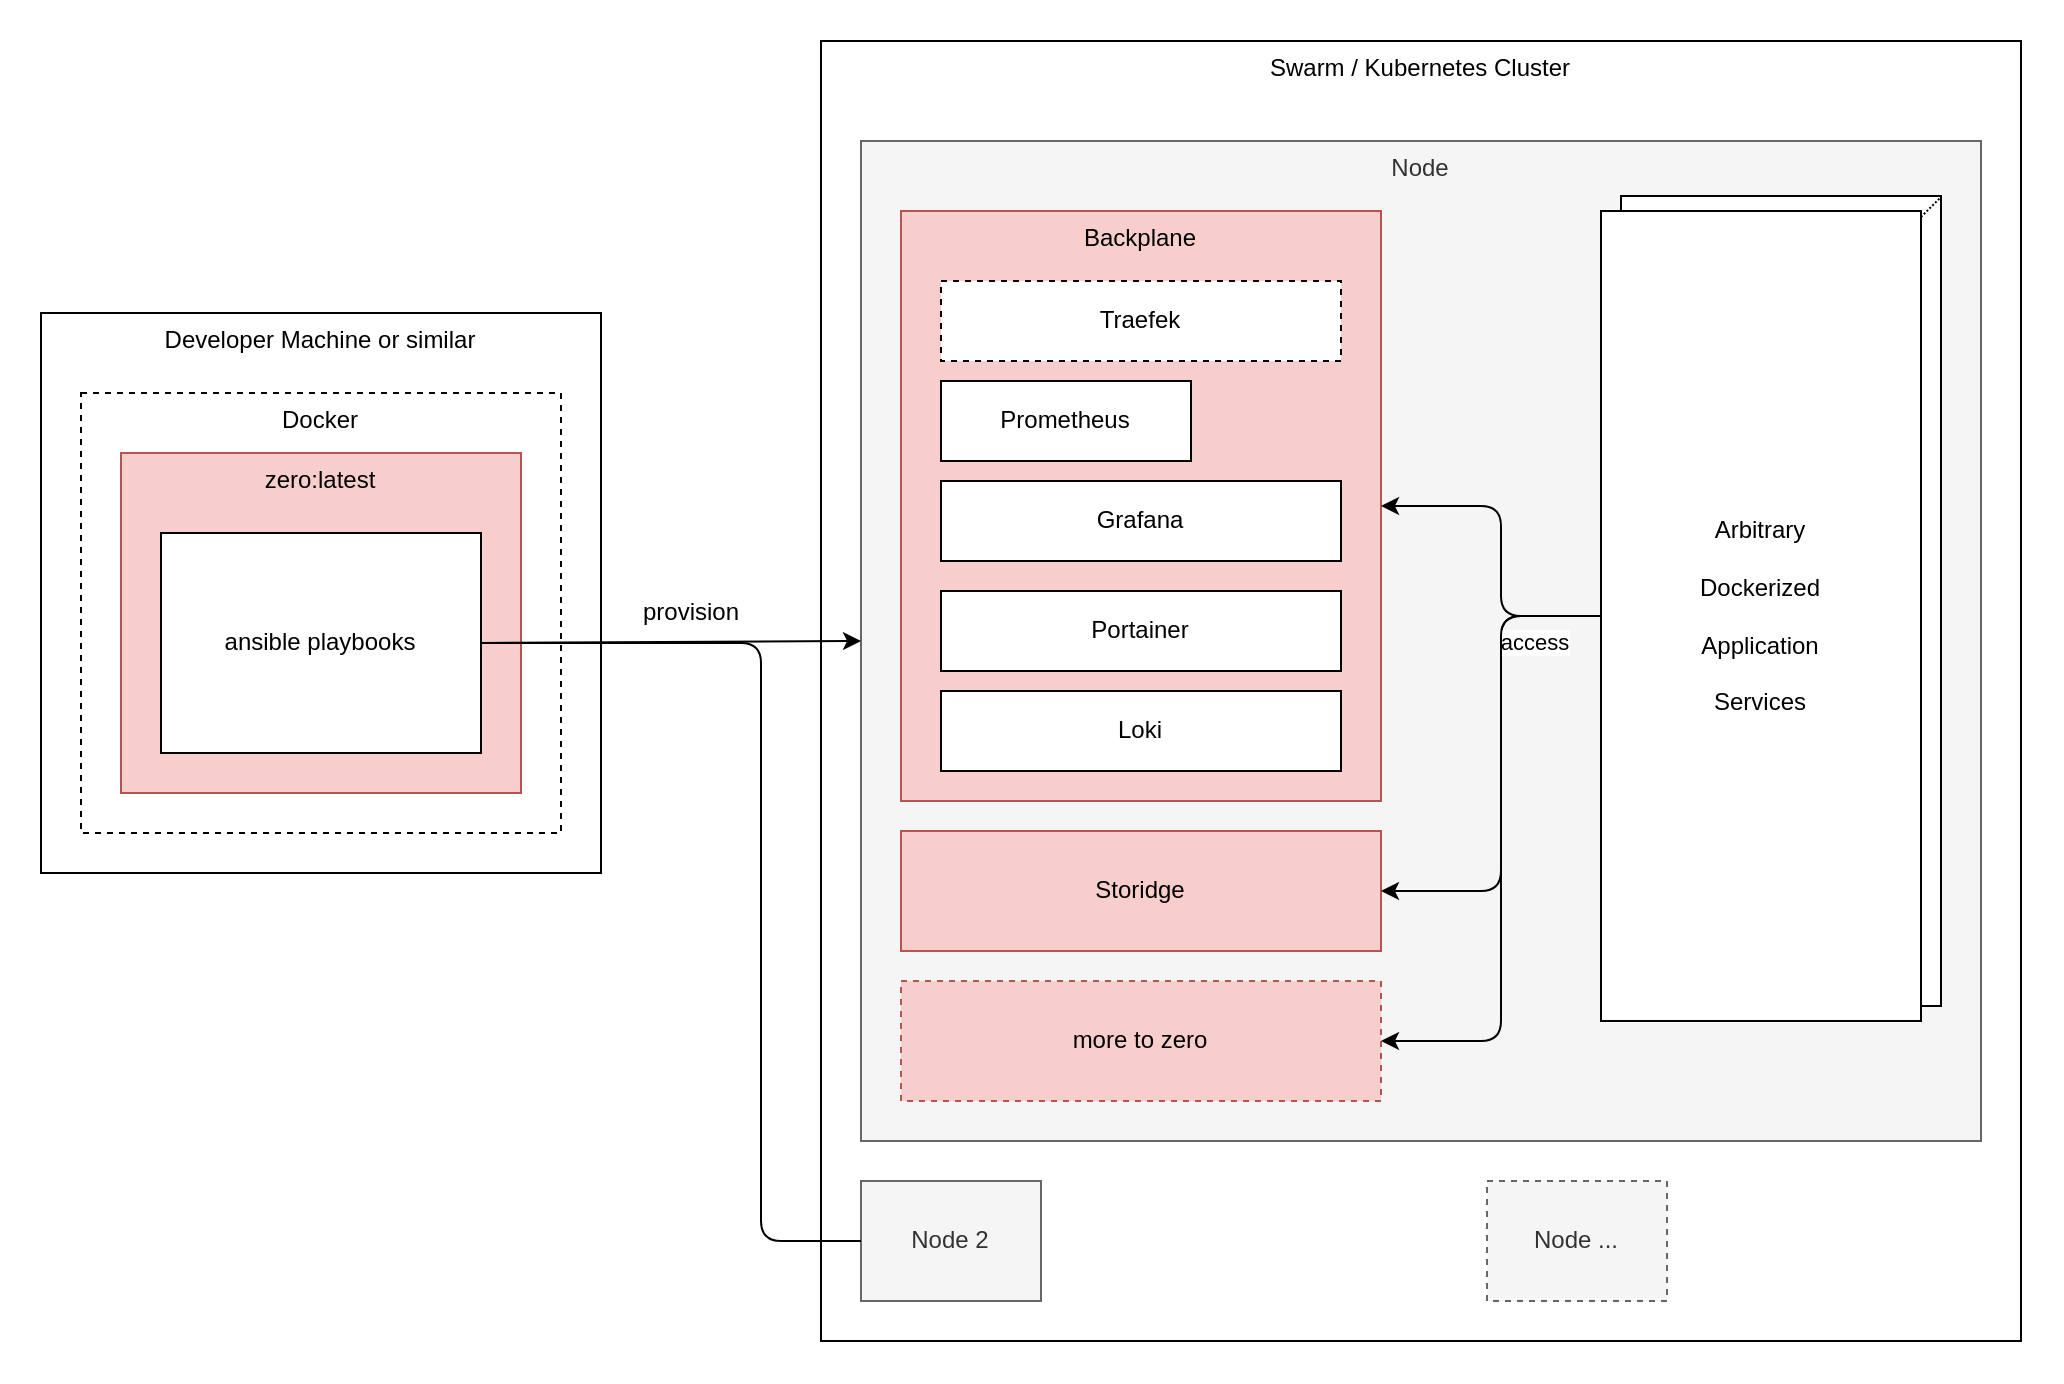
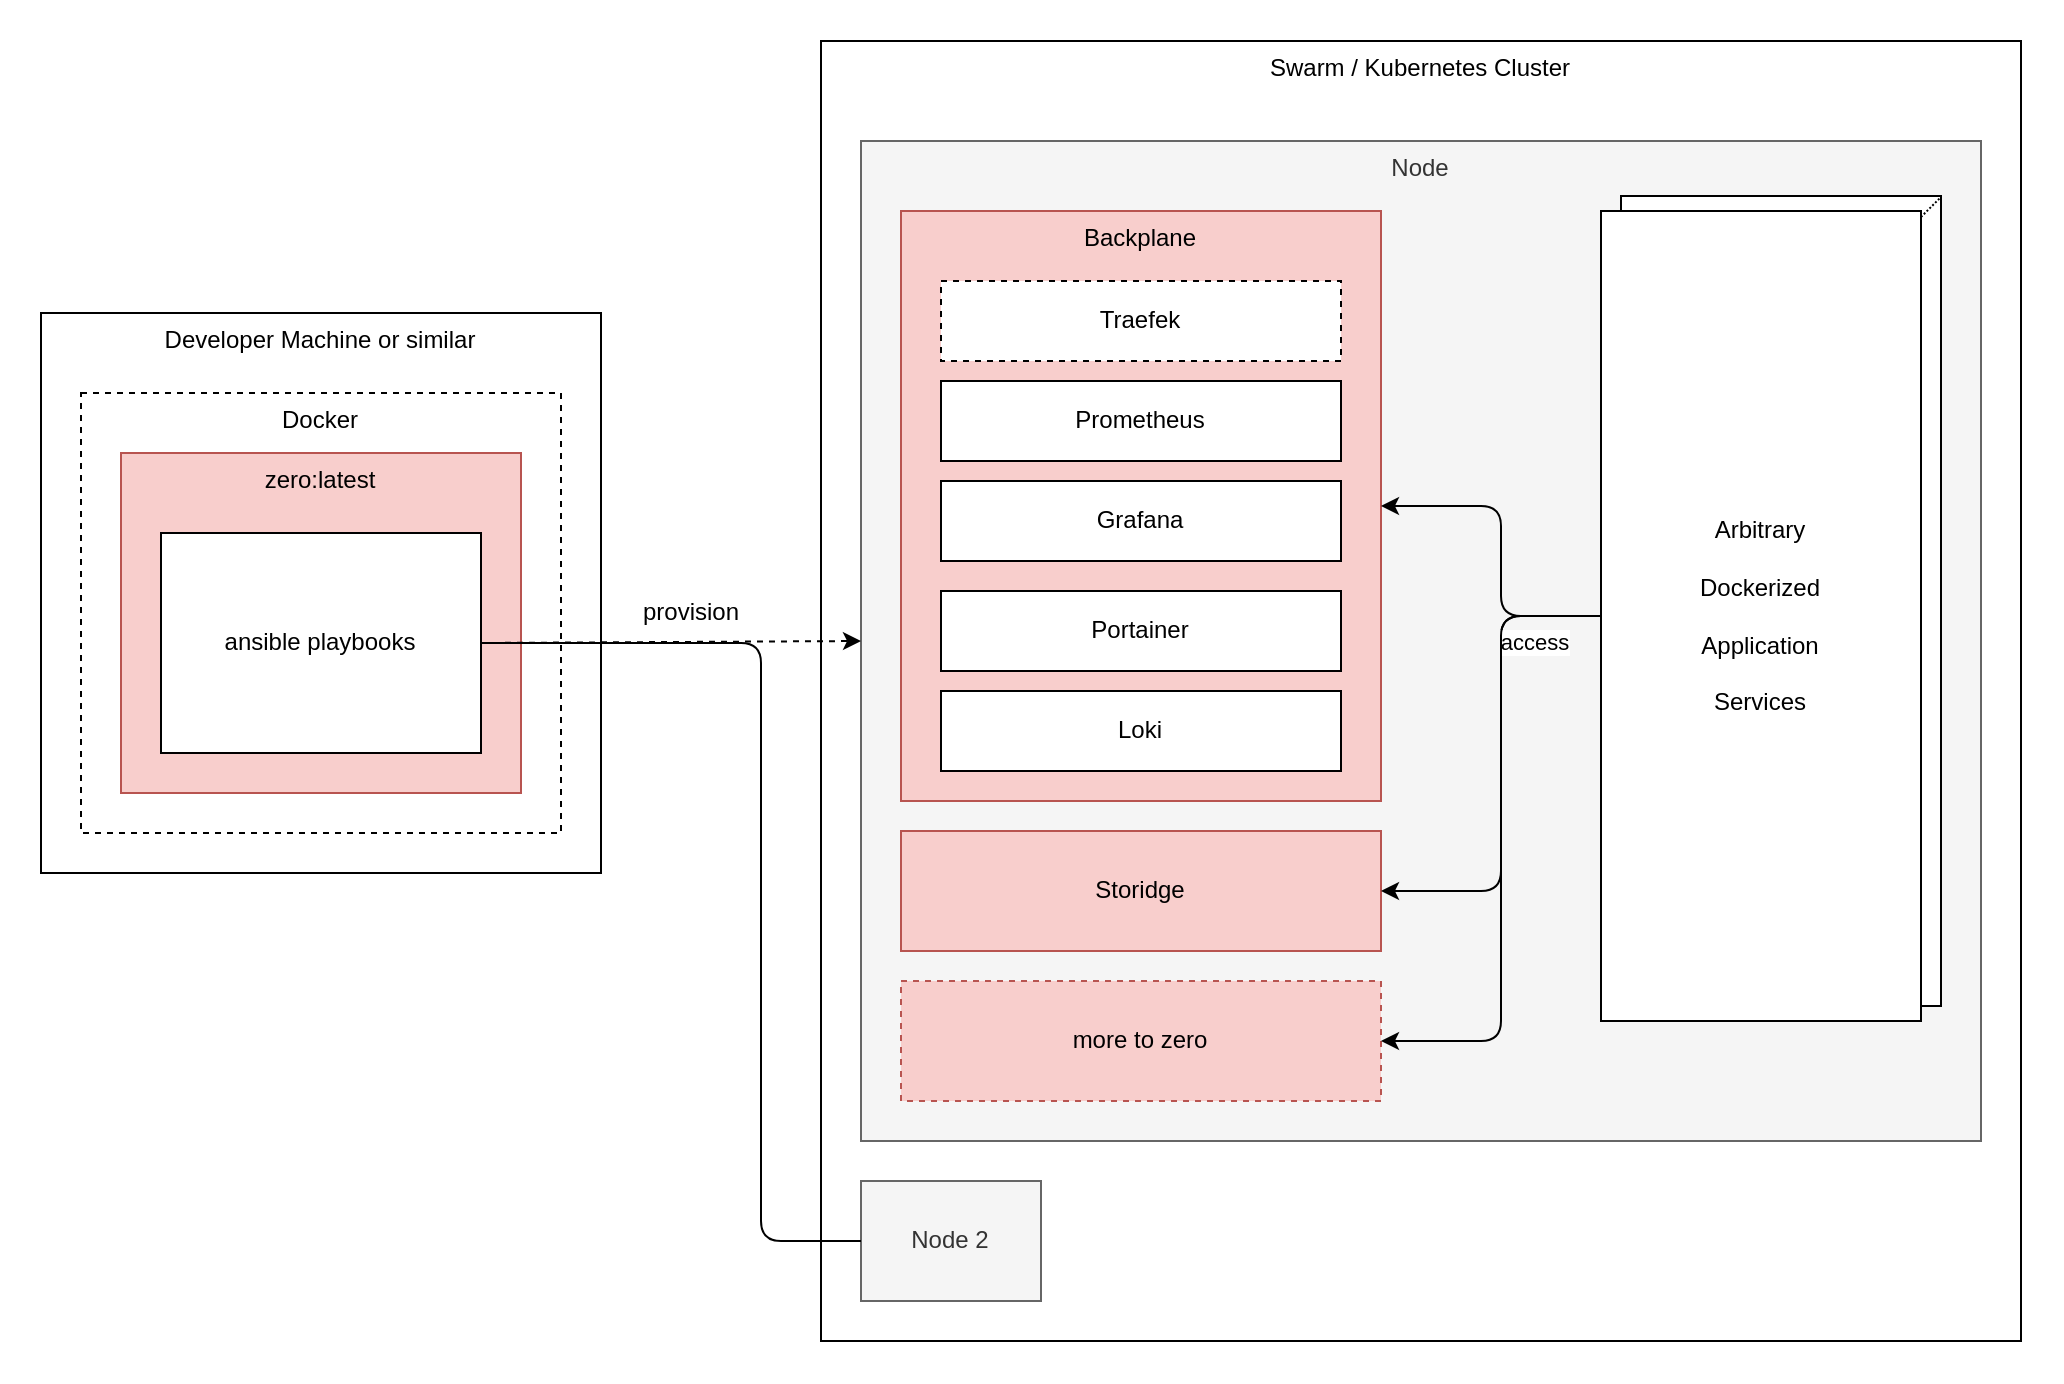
(1066, 421) -> (1141, 421)
(797, 641) -> (797, 641)
(1577, 1241) -> none
